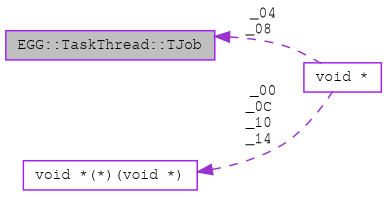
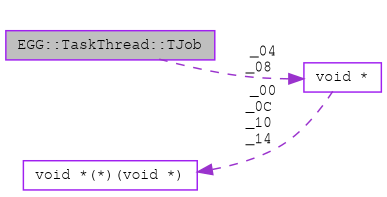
(277, 44) -> (223, 73)
